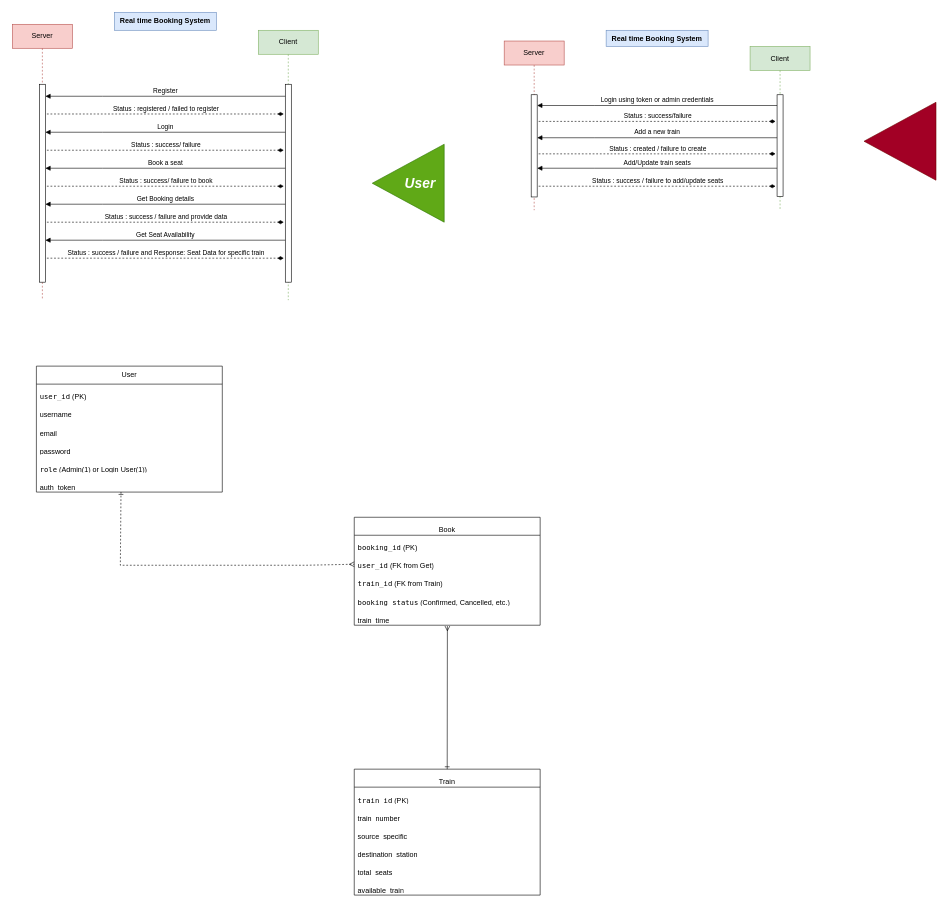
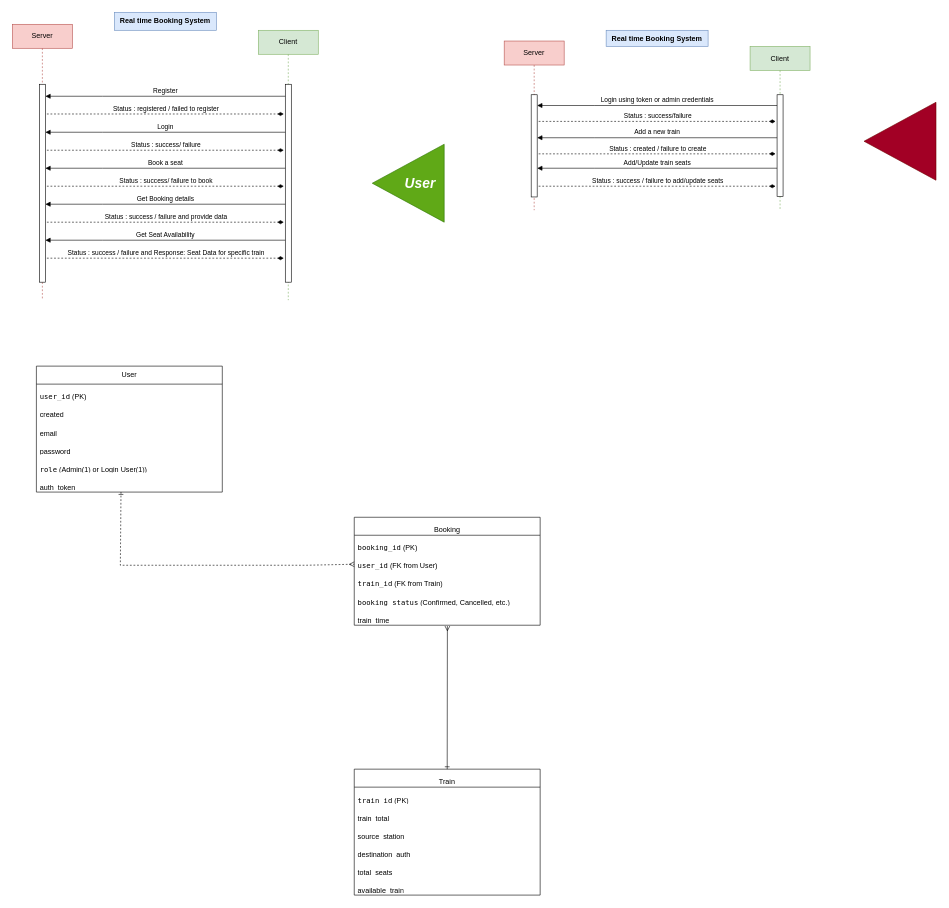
(56, 414) -> (54, 414)
(447, 529) -> (447, 529)
(396, 565) -> (399, 565)
(381, 817) -> (378, 817)
(386, 835) -> (385, 835)
(393, 853) -> (388, 853)
